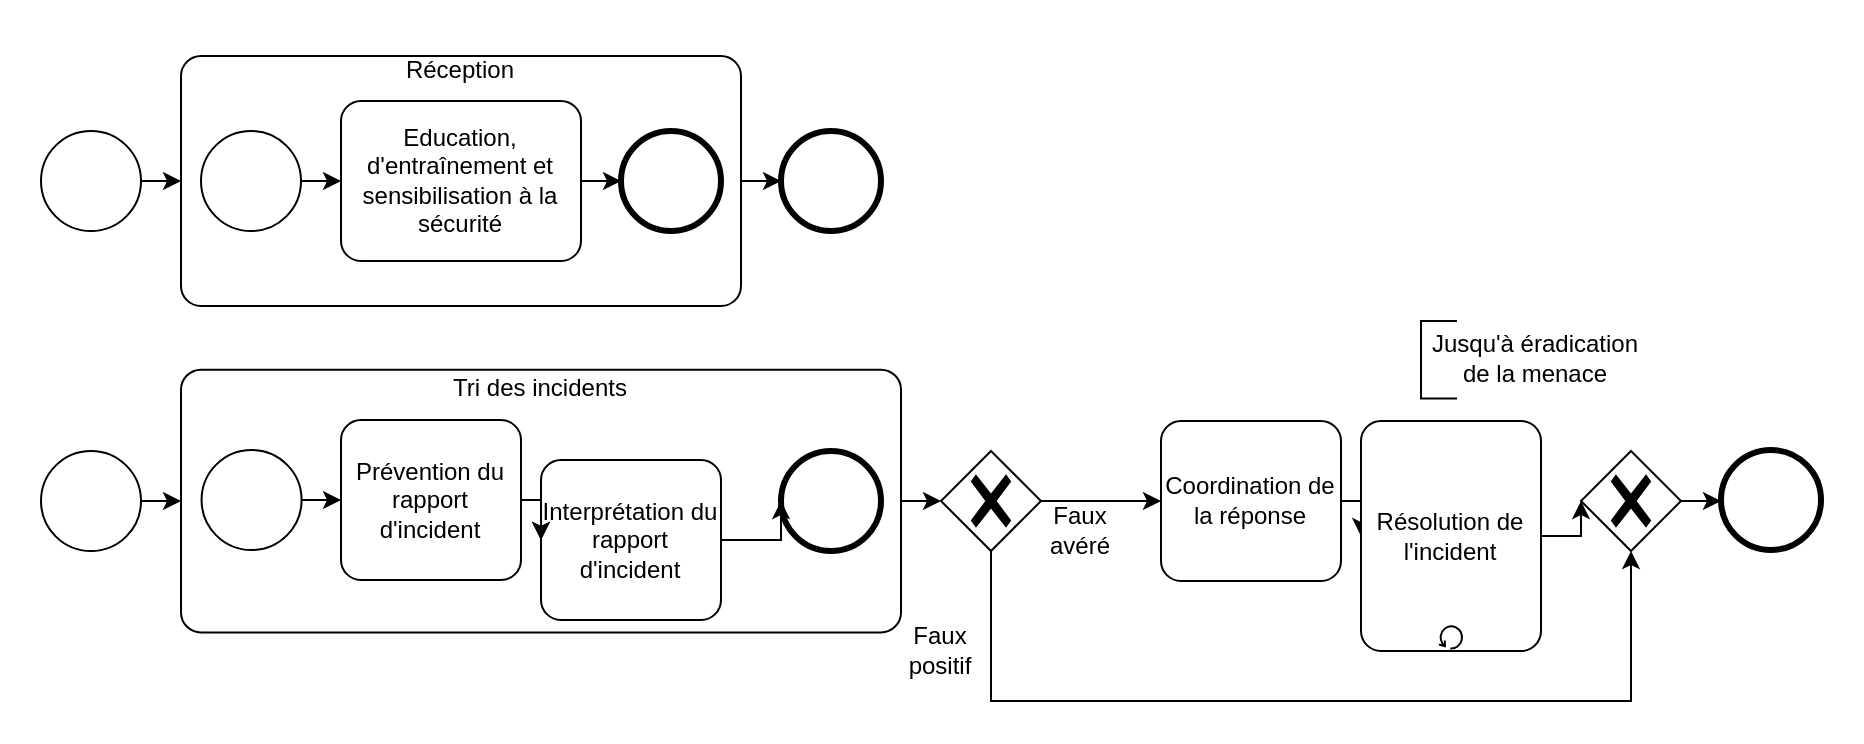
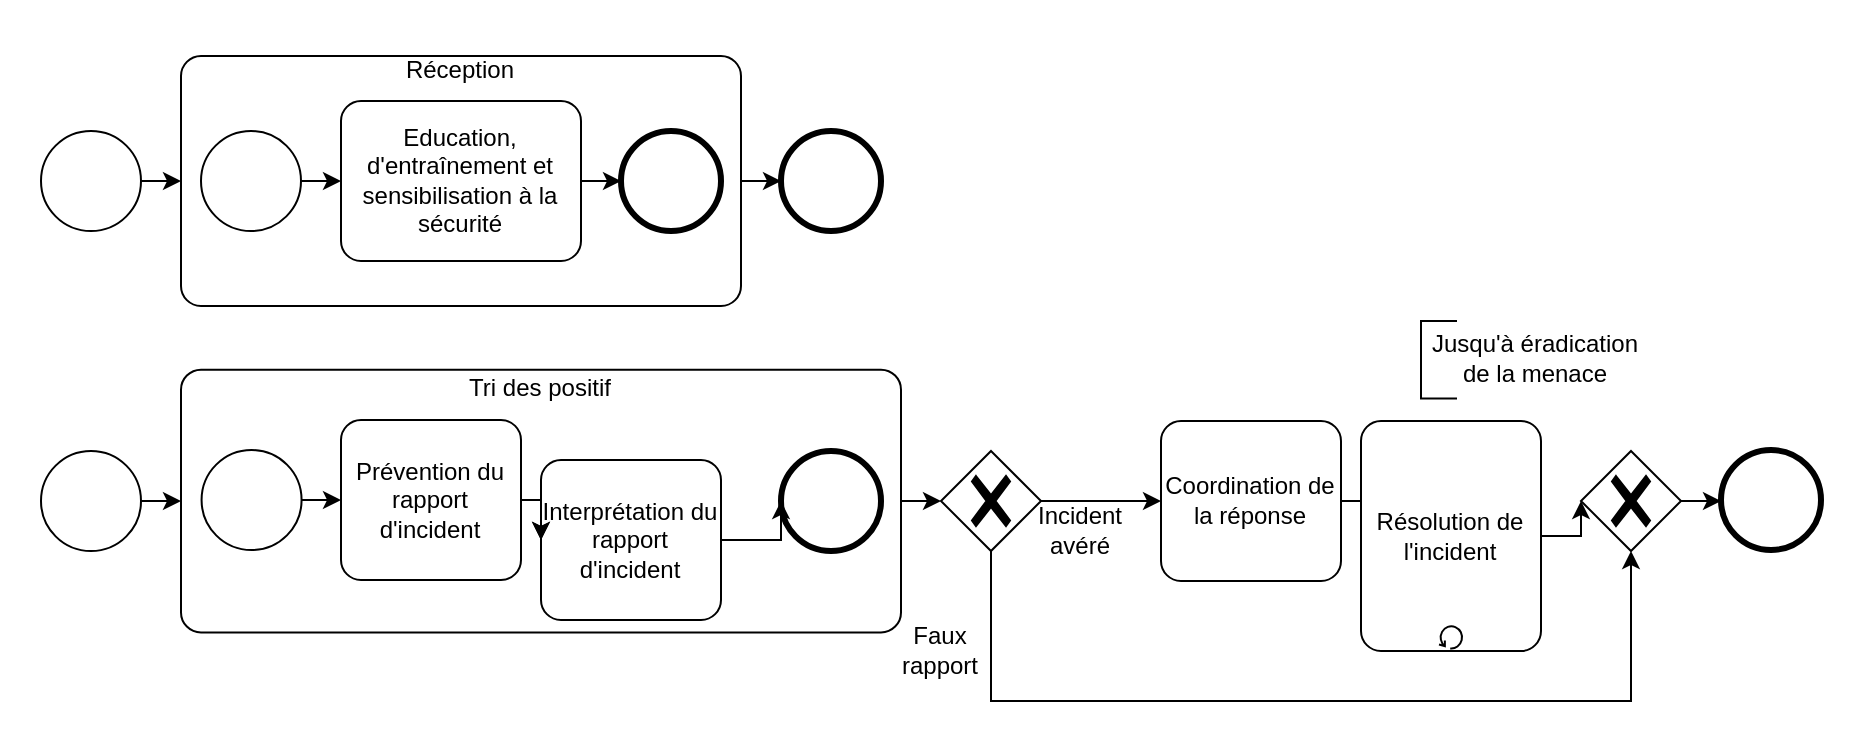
(541, 389) -> (541, 389)
(1361, 521) -> (1361, 526)
(1081, 531) -> (1081, 531)
(941, 651) -> (941, 651)
